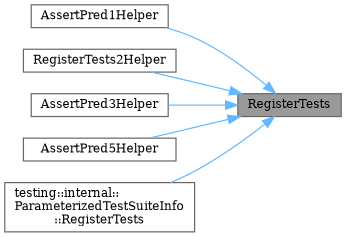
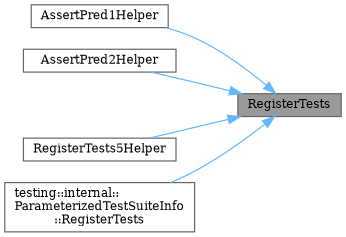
(100, 61) -> (100, 61)
(100, 105) -> none
(100, 150) -> (100, 150)
